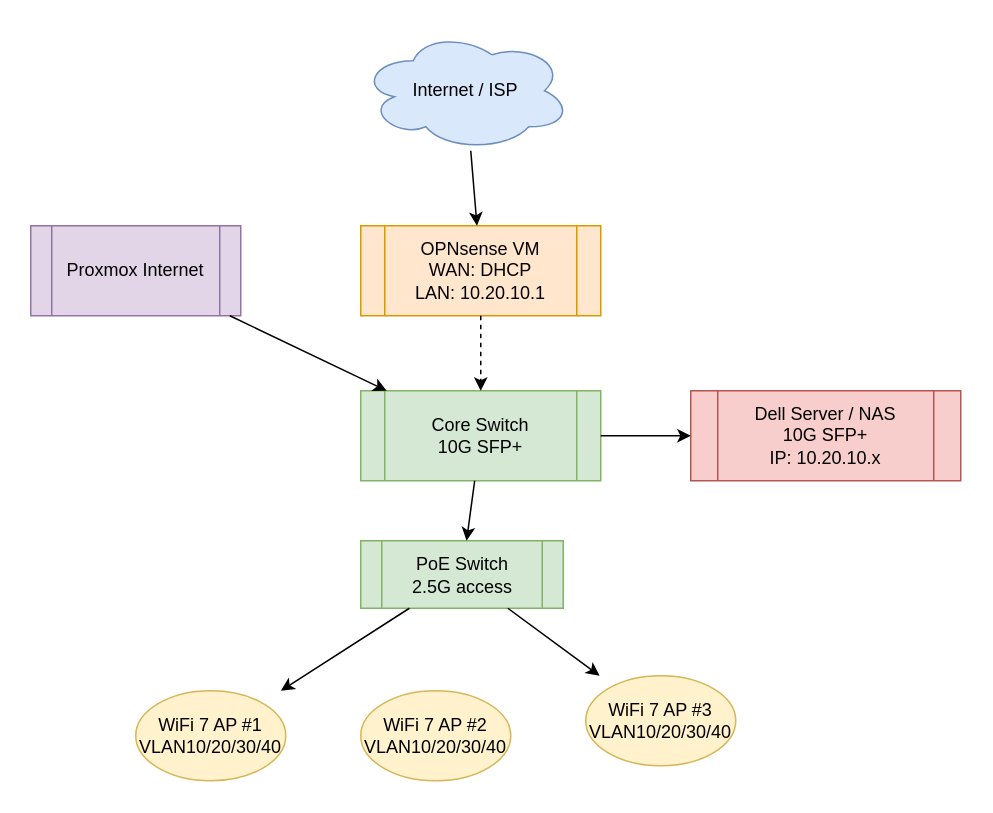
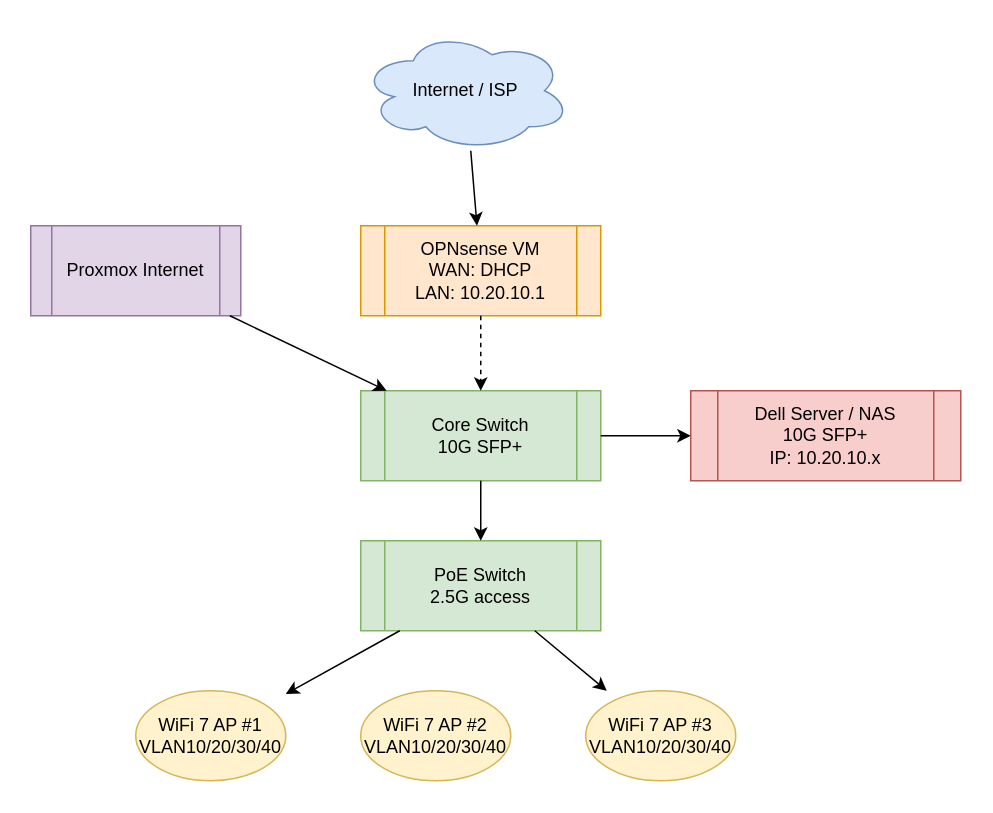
(462, 575) -> (481, 586)
(661, 721) -> (661, 736)
